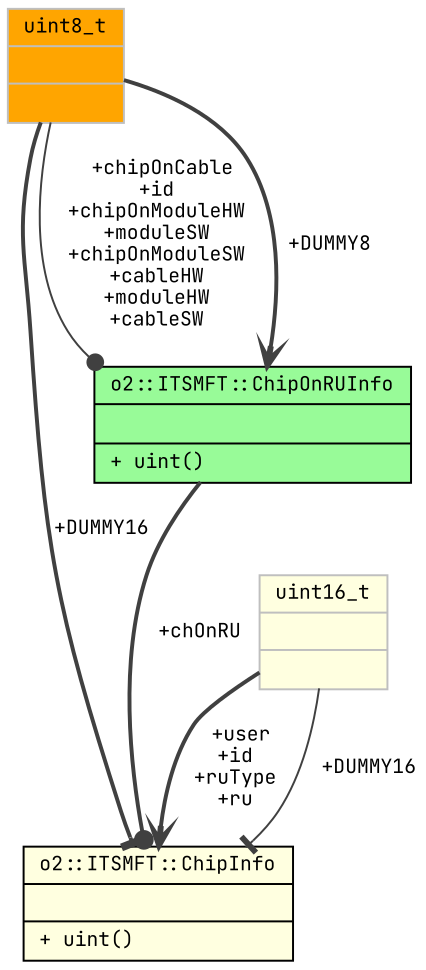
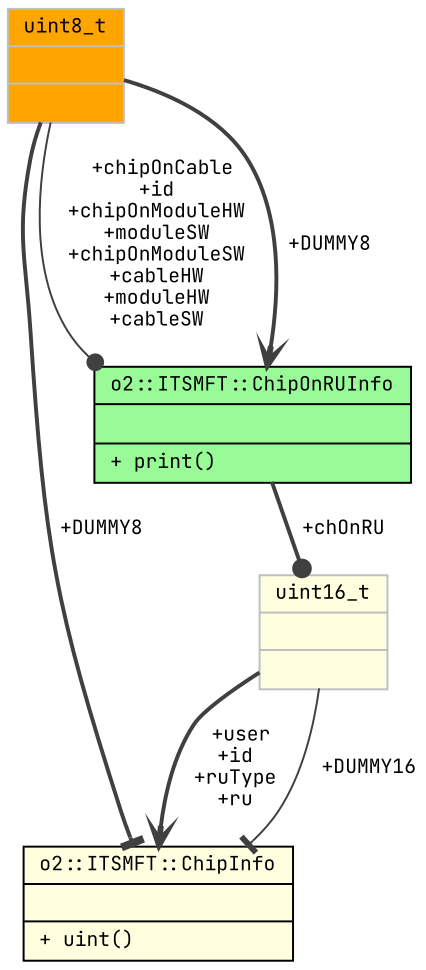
(158, 462) -> (164, 462)
(96, 529) -> (96, 529)
(132, 649) -> (286, 521)
